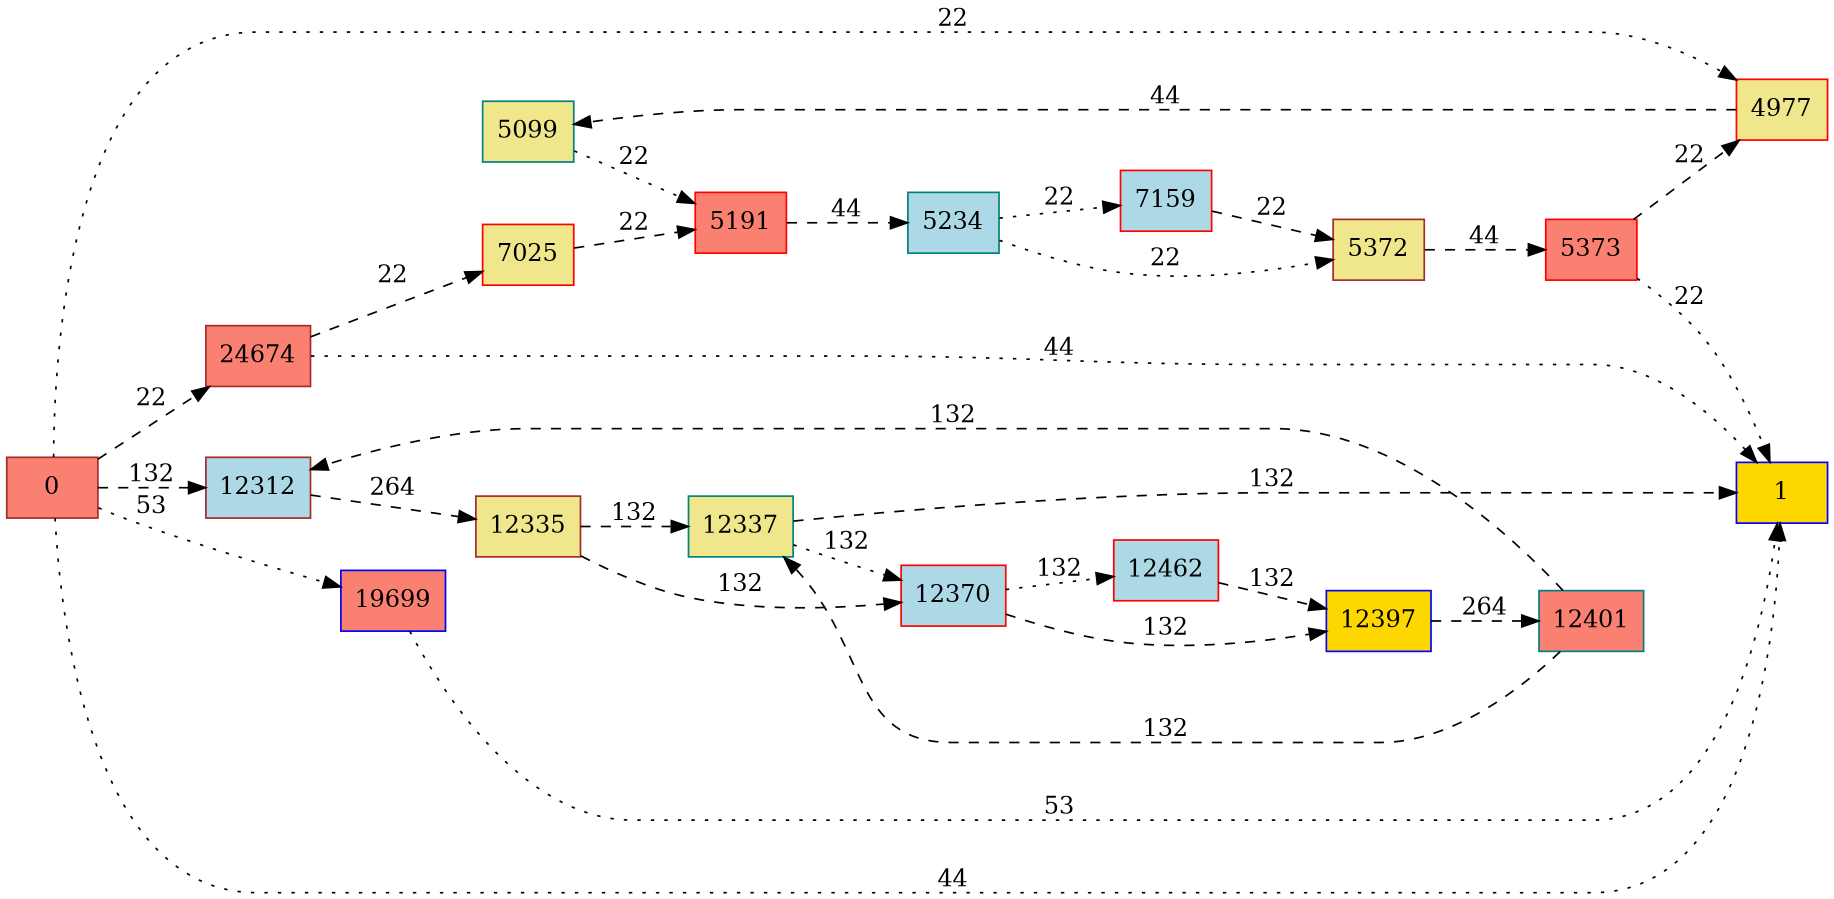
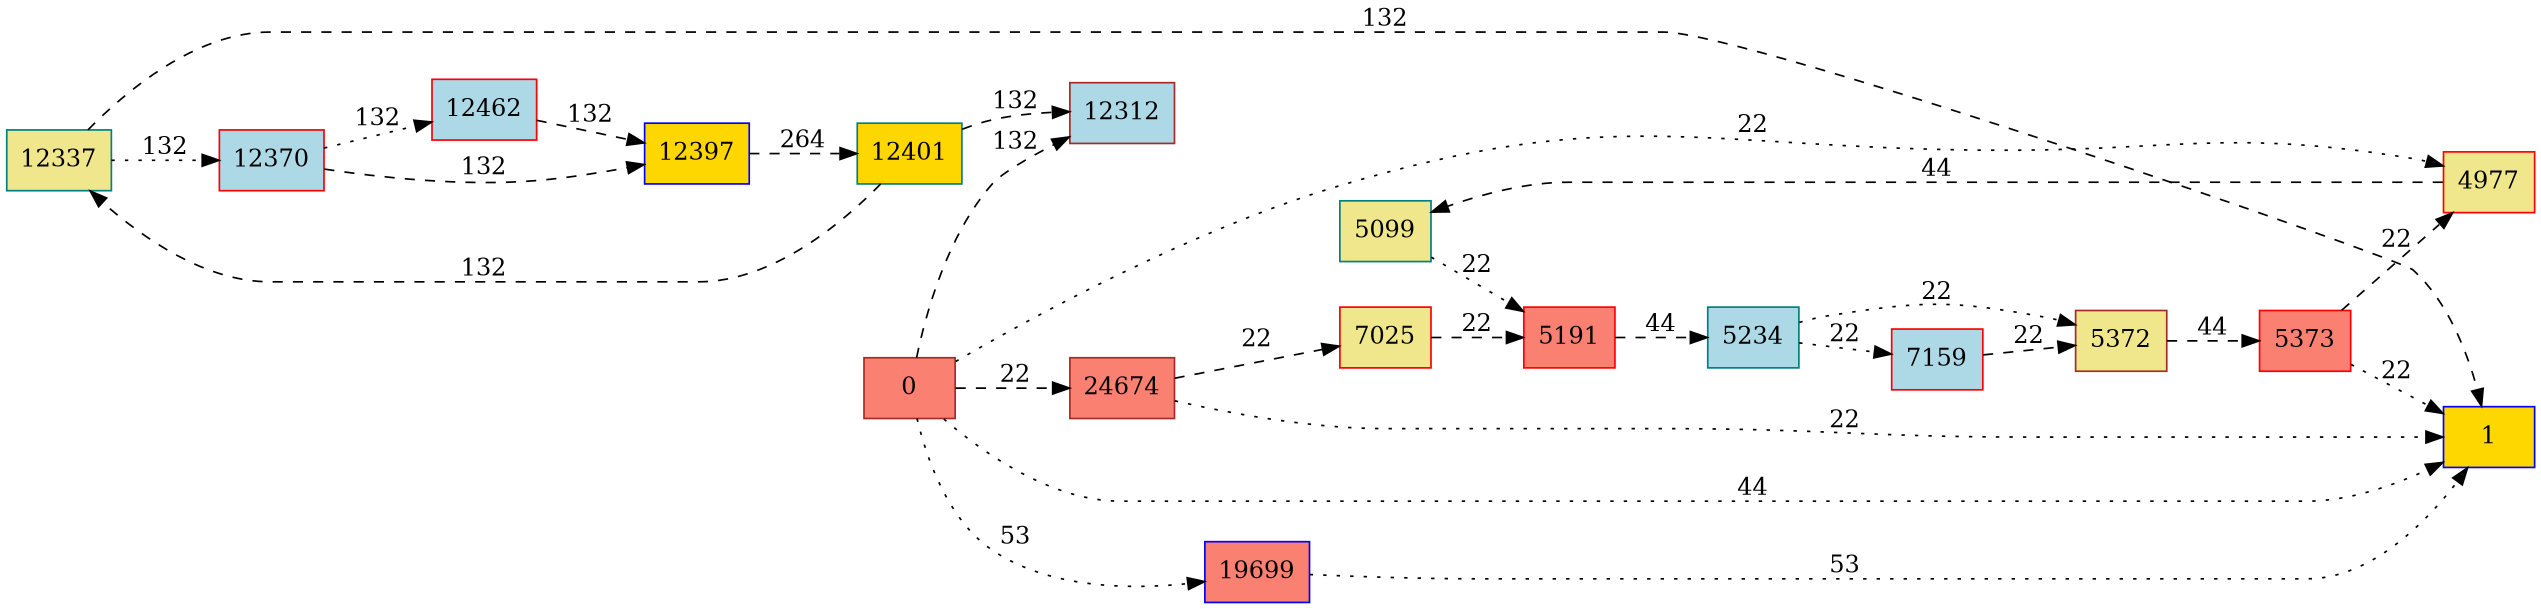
(1060, 348) -> (1845, 421)
(528, 526) -> none
(1591, 621) -> (910, 154)
